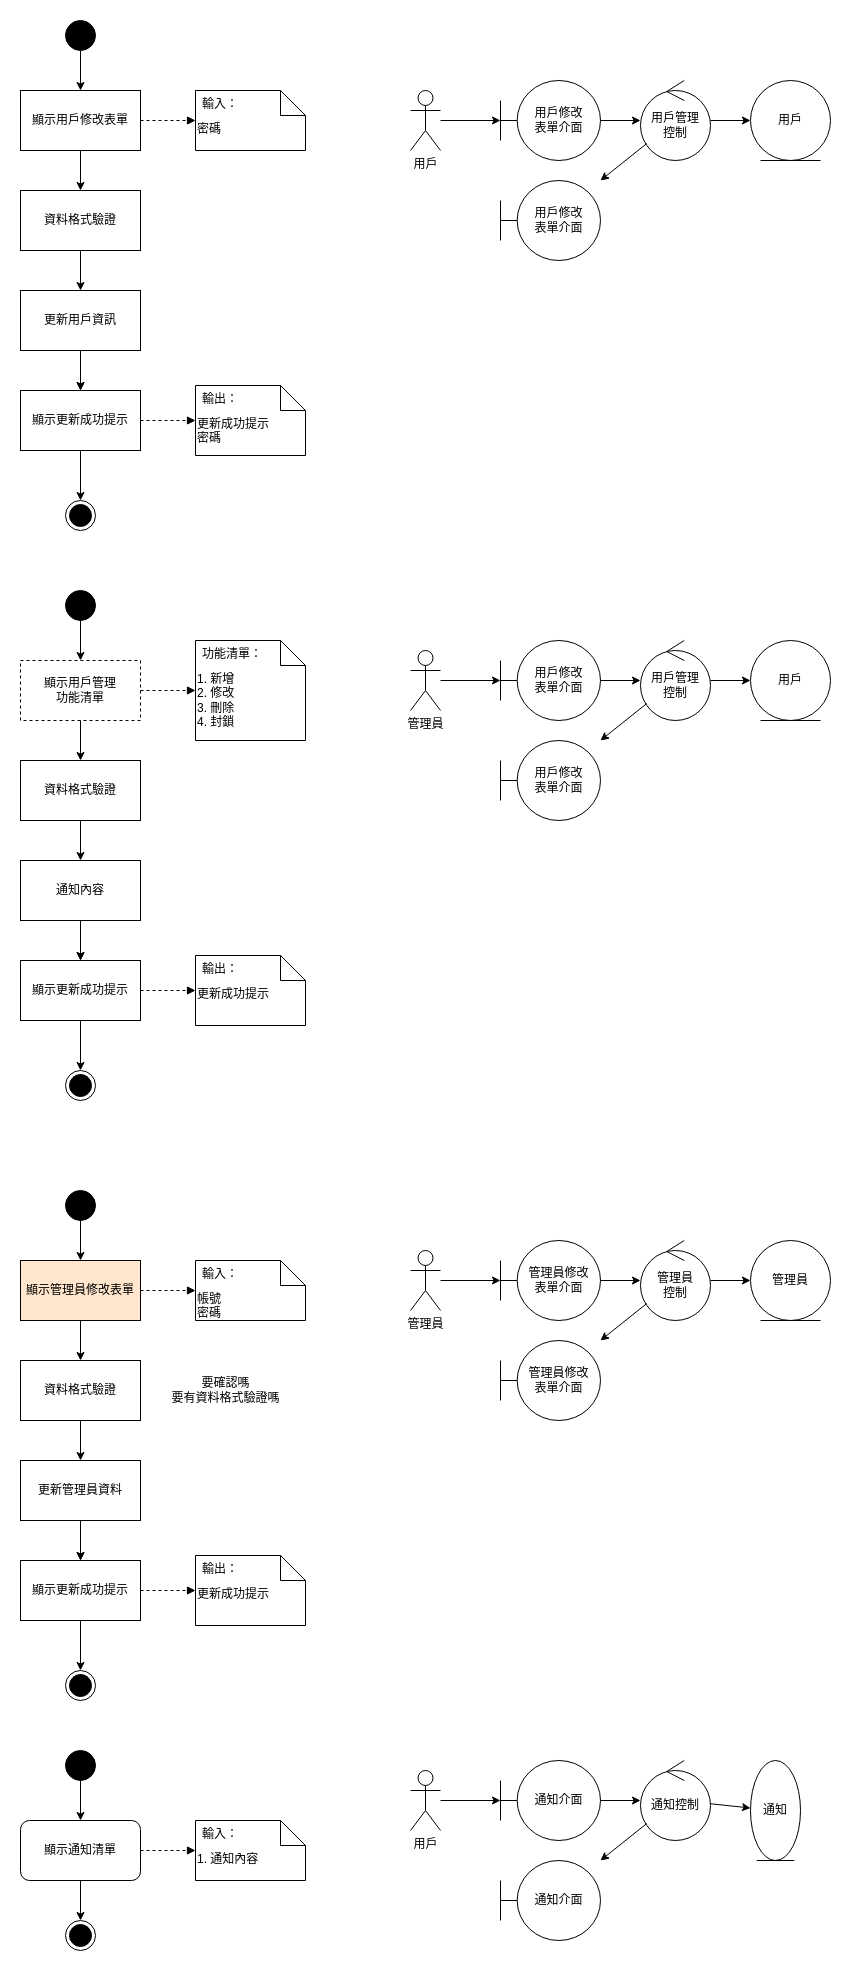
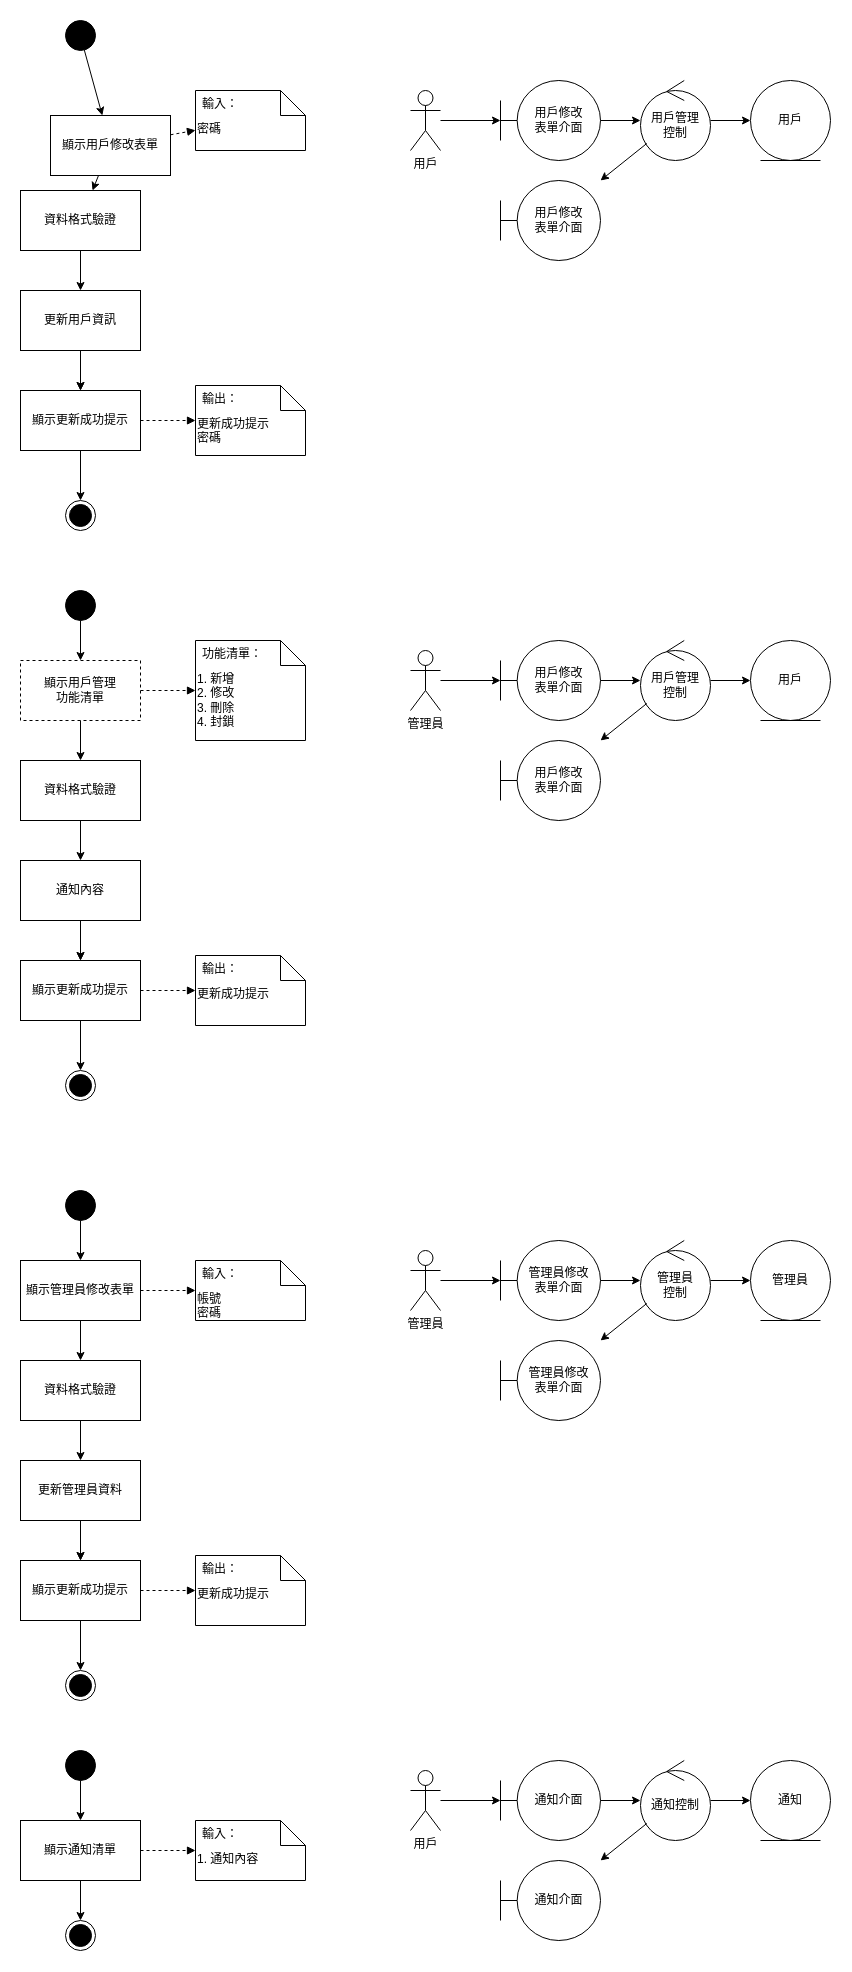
(81, 121) -> (111, 146)
(81, 1291) -> (81, 1291)
(226, 1391) -> none
(776, 1811) -> (791, 1801)
(81, 1851) -> (81, 1851)
